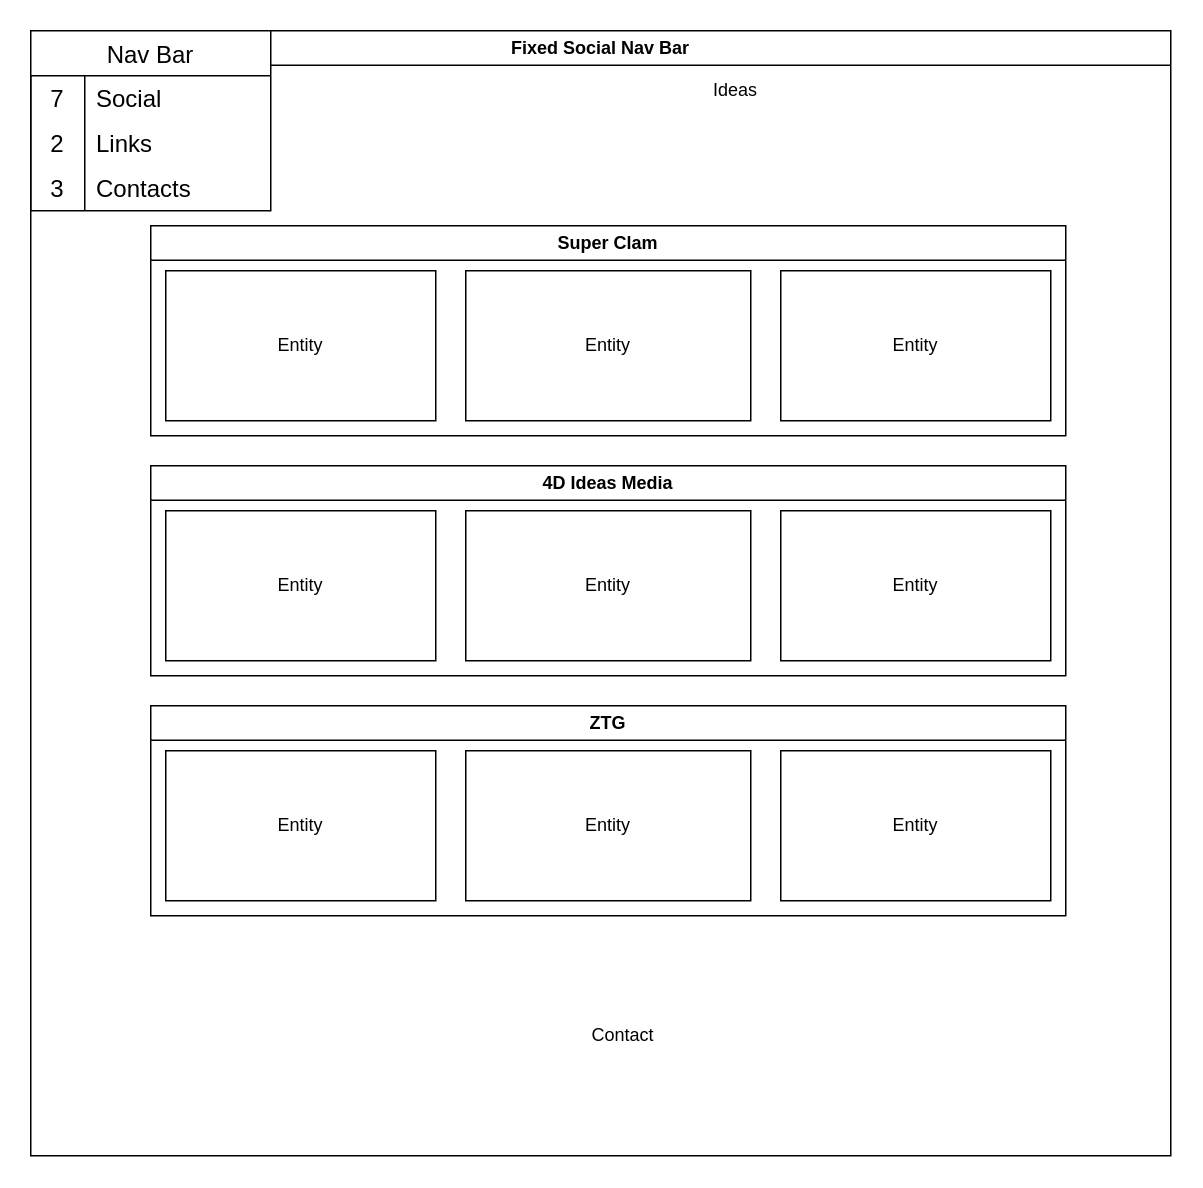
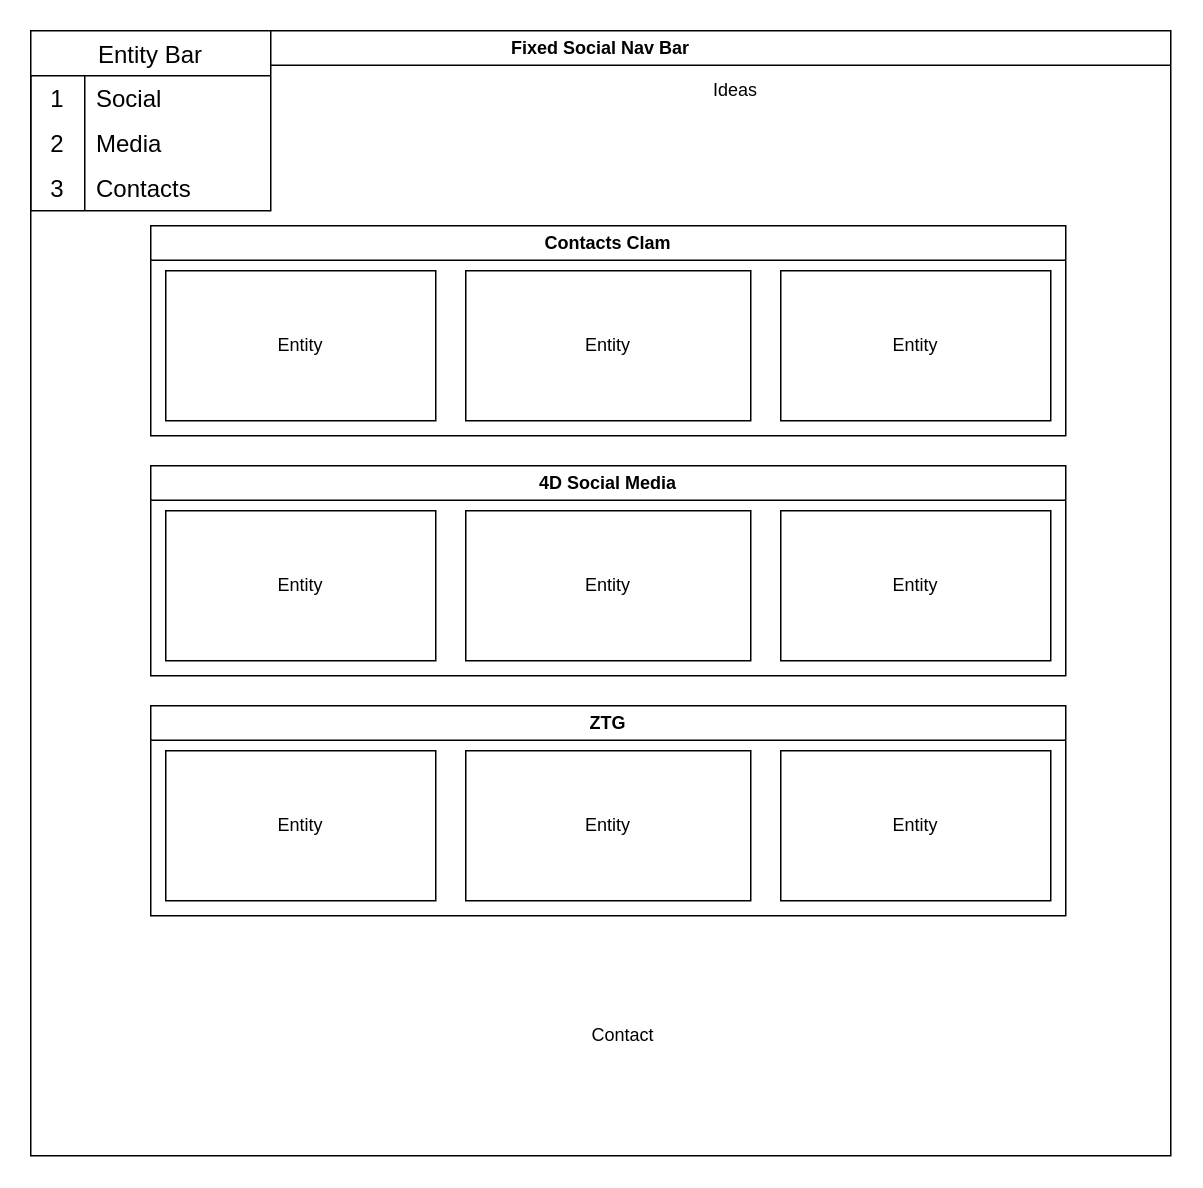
(150, 55) -> (150, 55)
(58, 98) -> (58, 98)
(127, 143) -> (127, 143)
(608, 244) -> (608, 244)
(608, 484) -> (608, 484)
